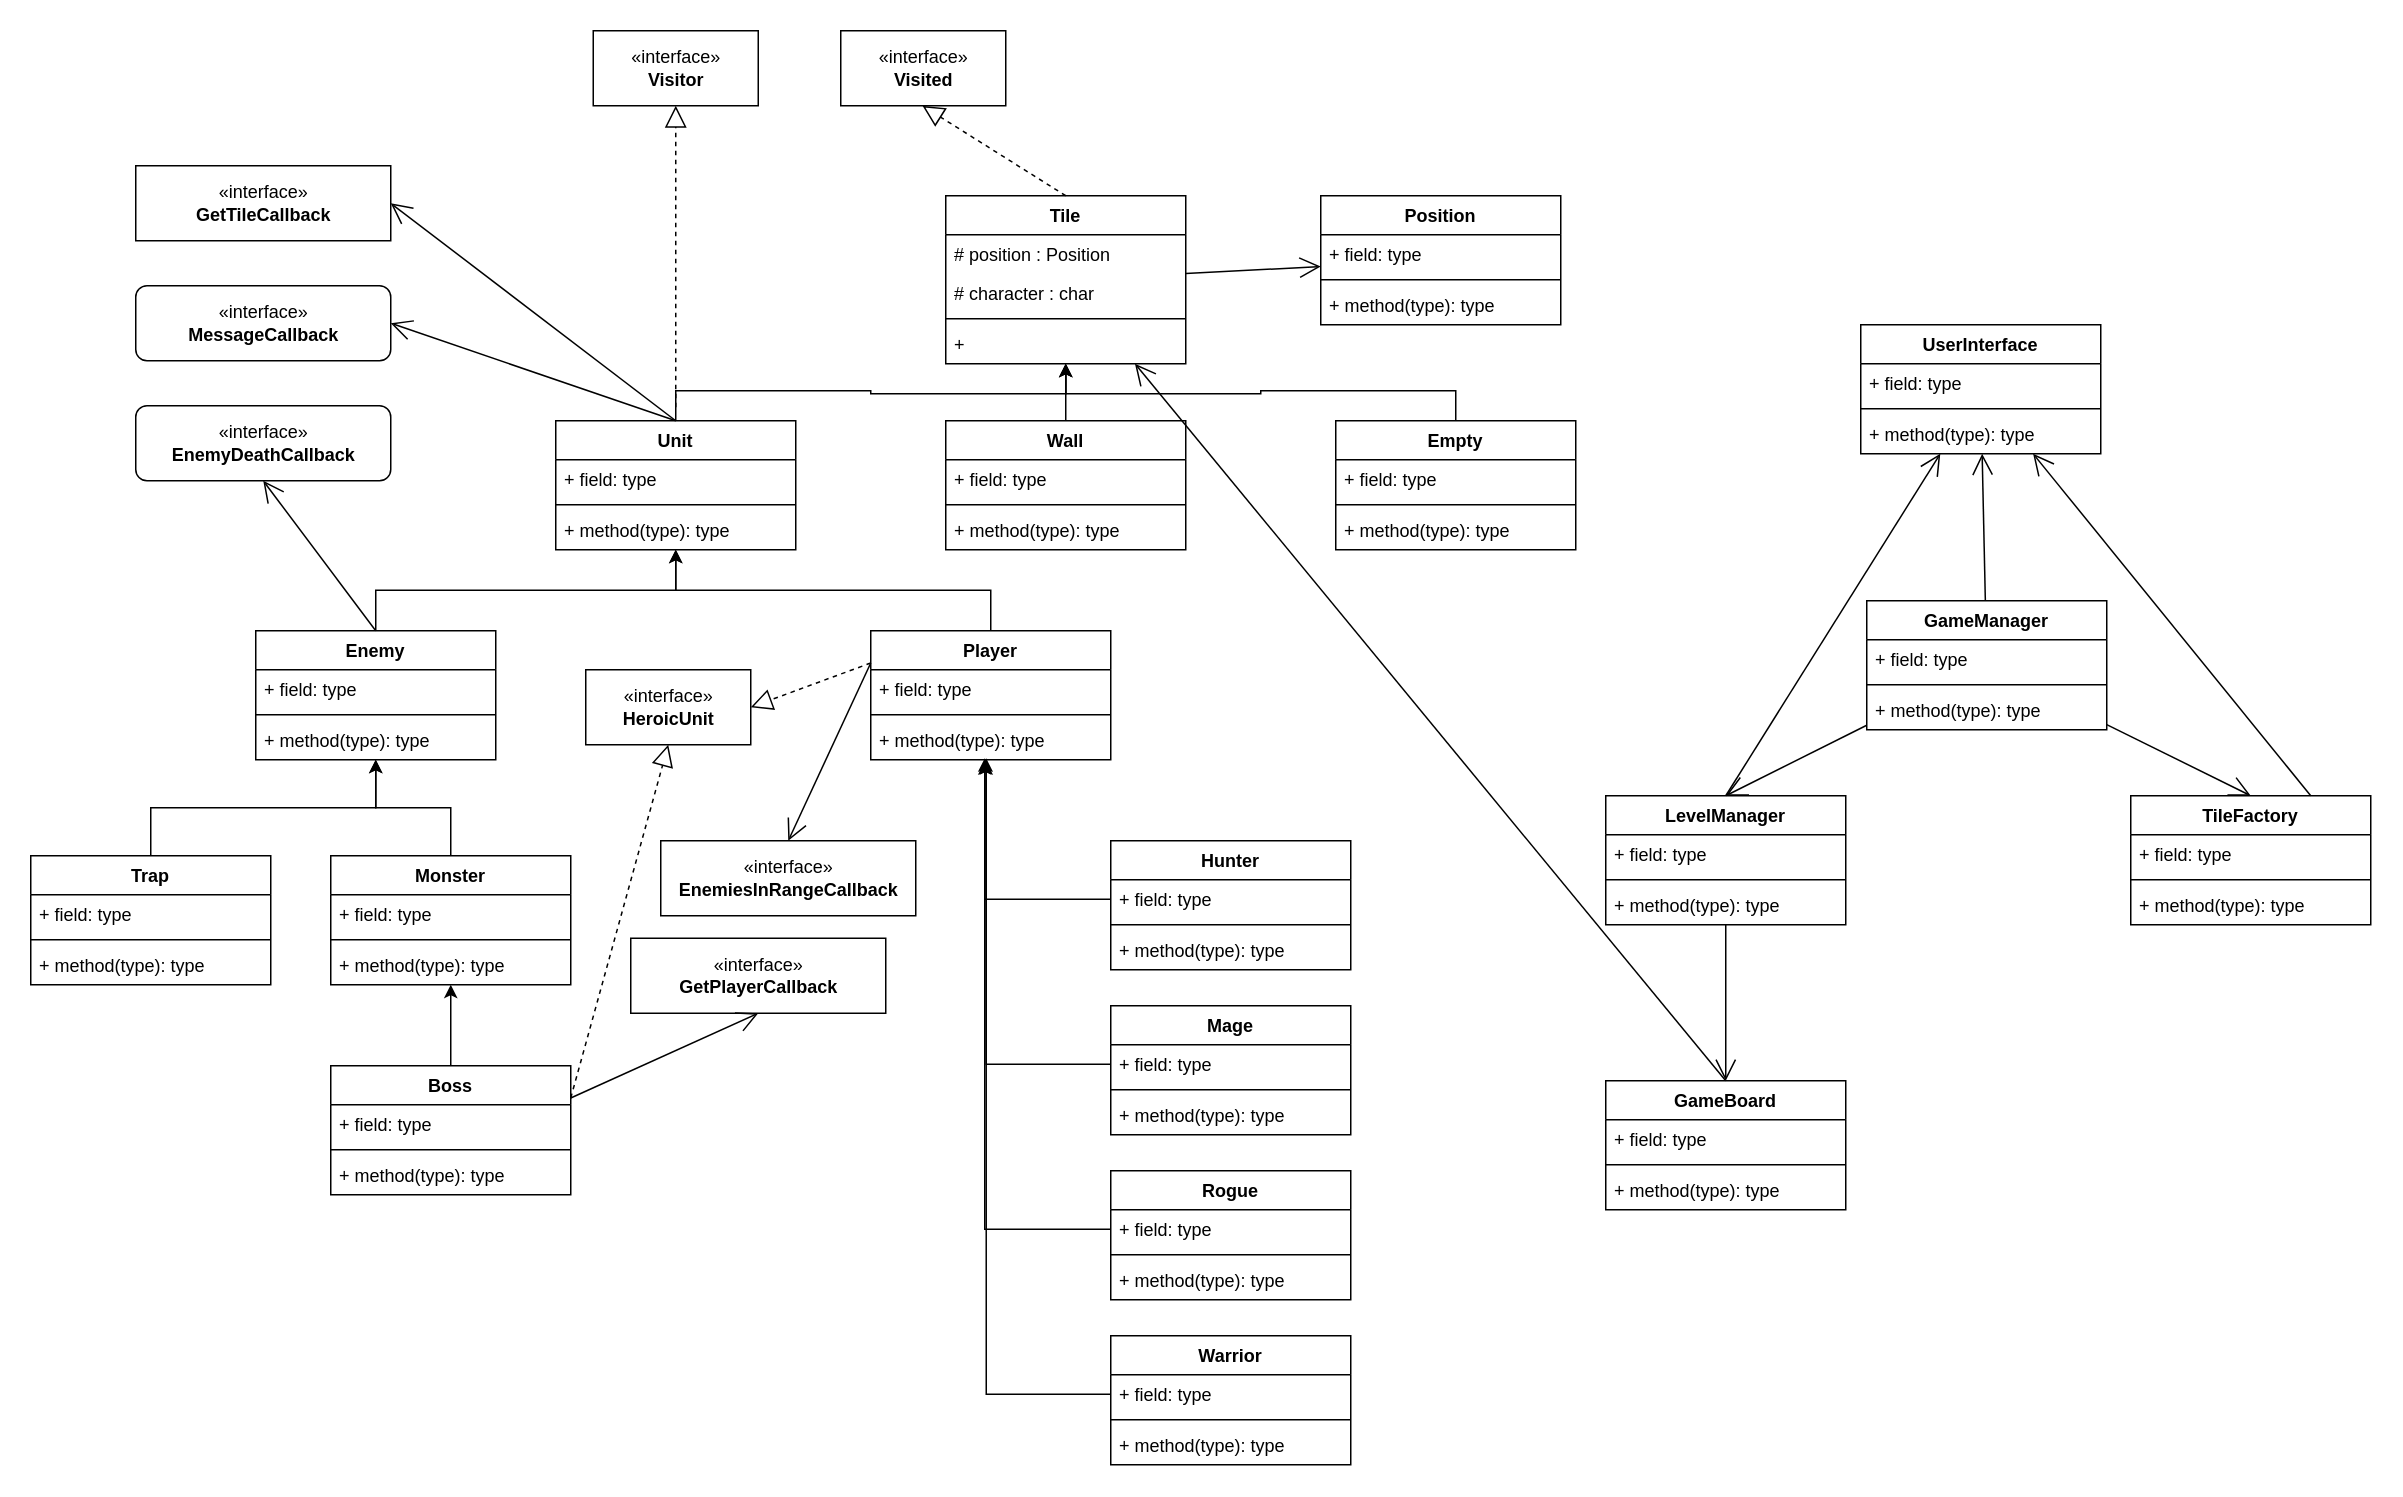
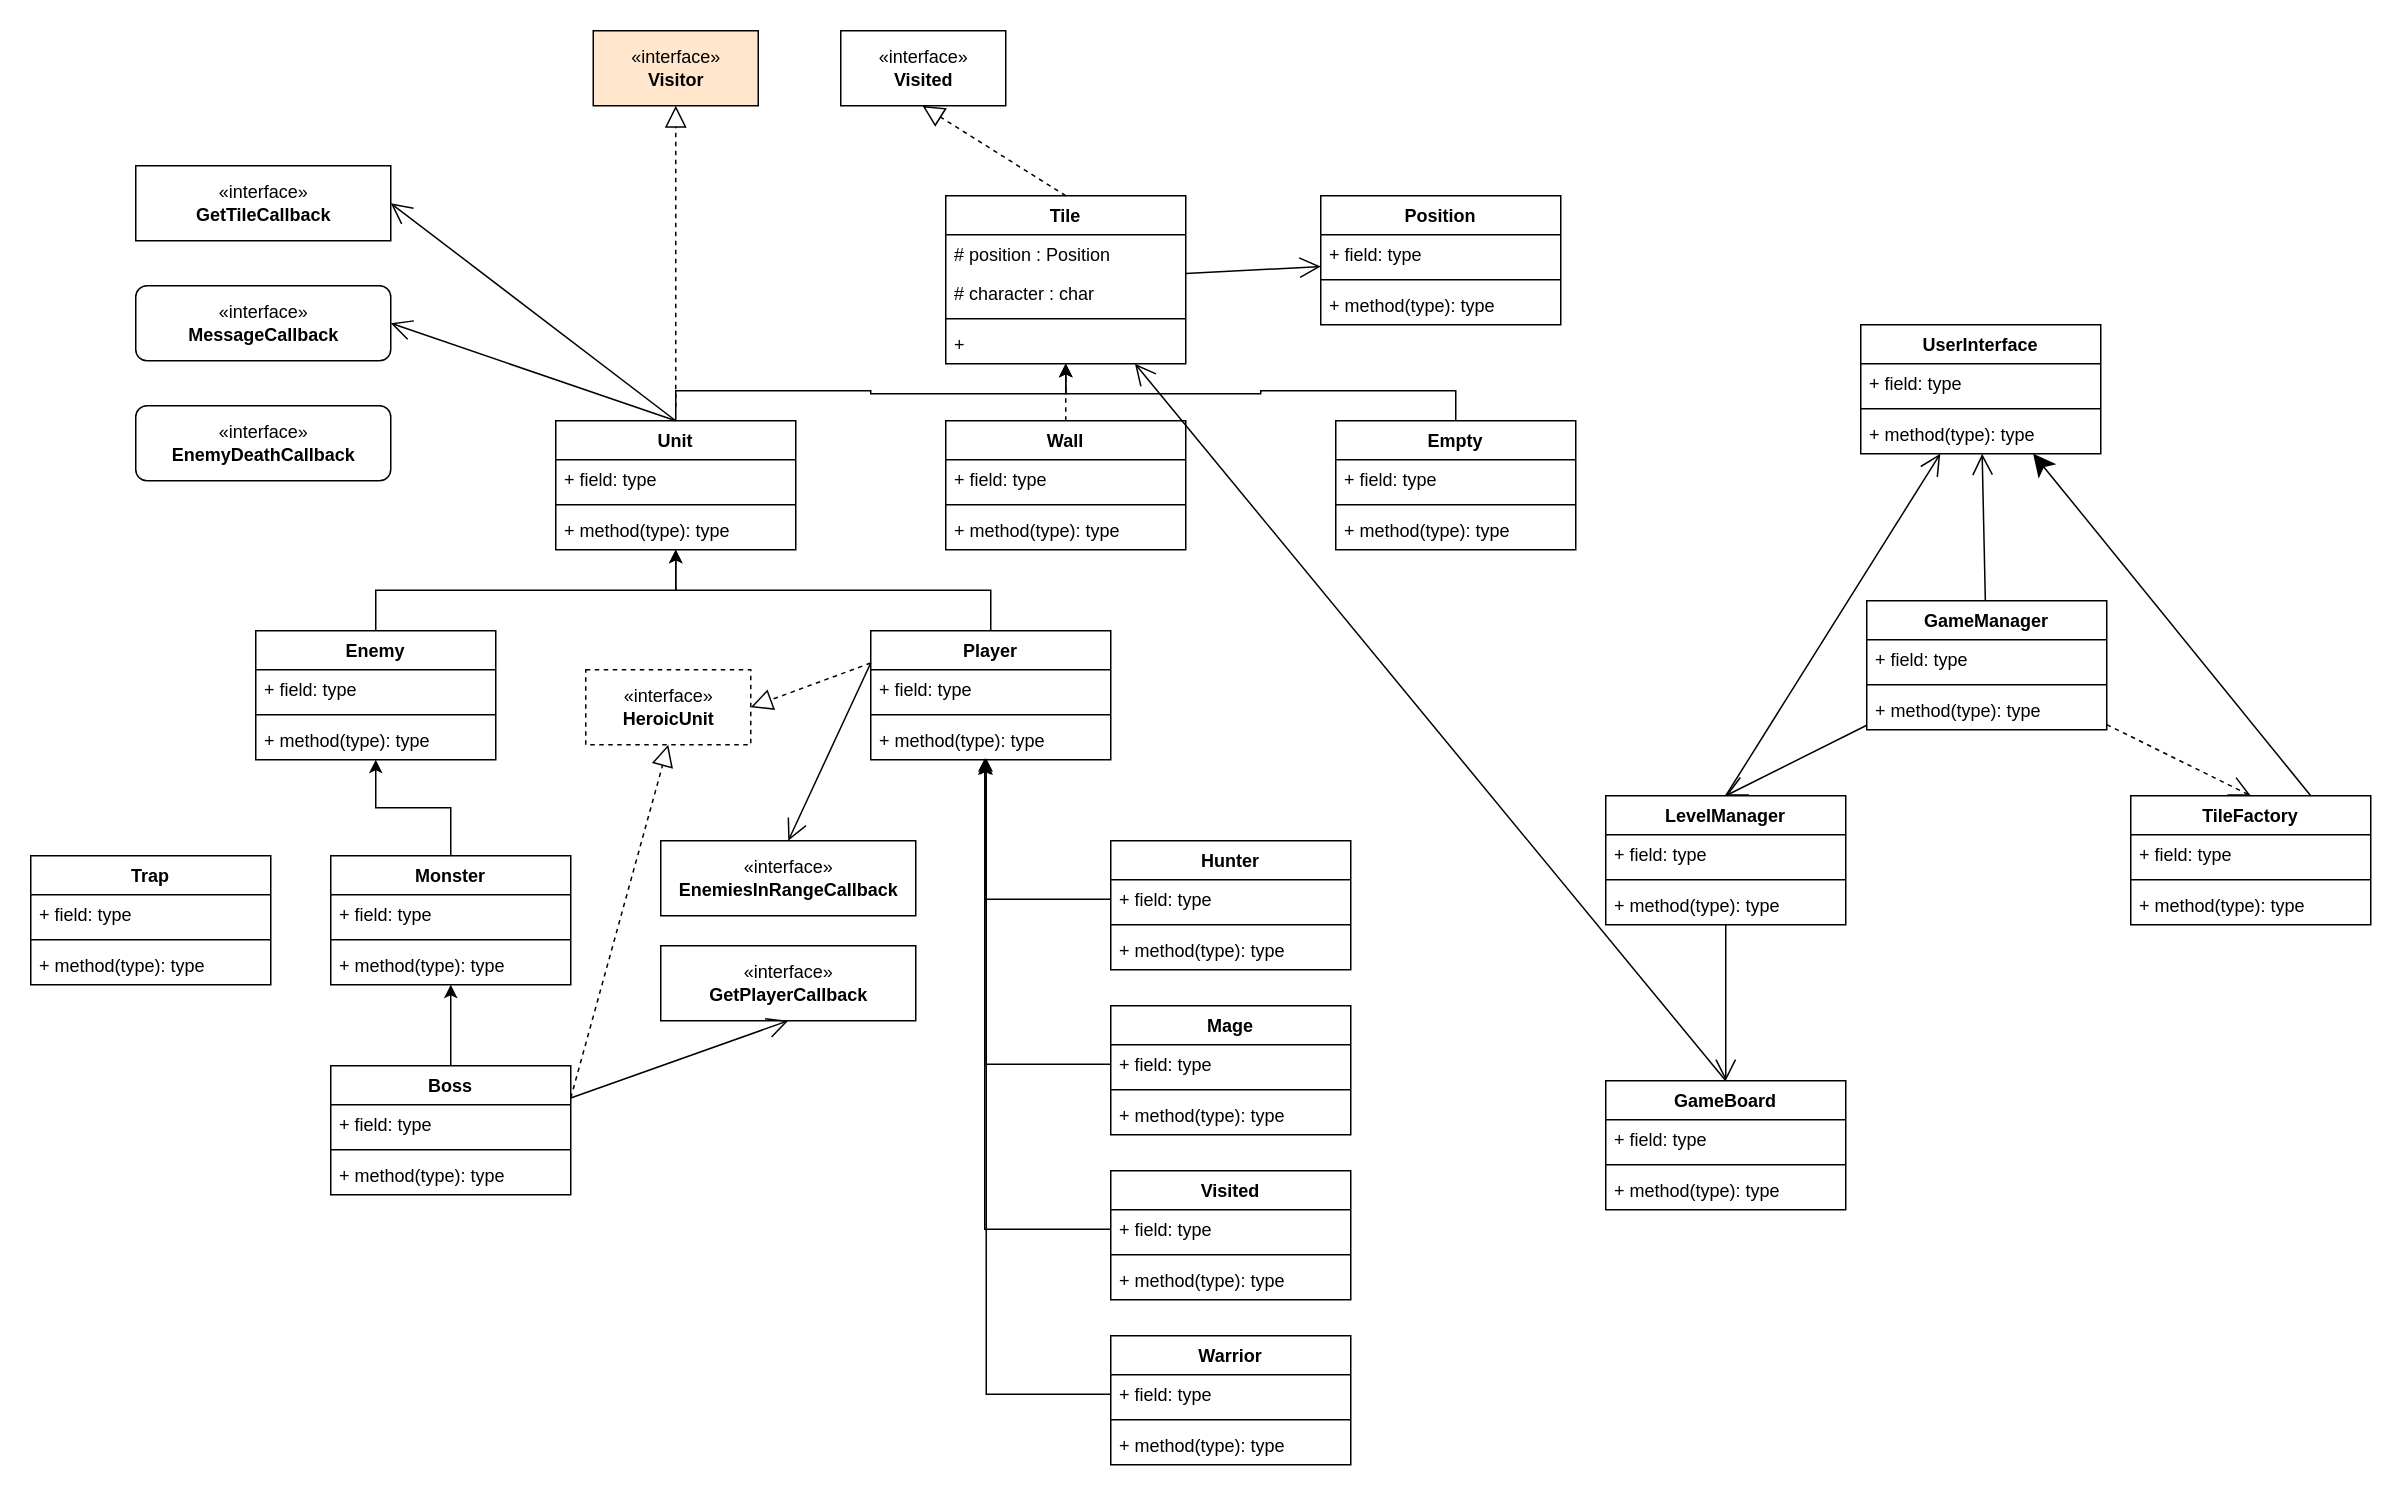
(676, 68) -> (676, 68)
(1066, 406) -> (1066, 406)
(2040, 463) -> (2044, 467)
(321, 557) -> none
(668, 707) -> (668, 707)
(2177, 759) -> (2177, 759)
(238, 808) -> none
(758, 976) -> (788, 983)
(1230, 1191) -> (1230, 1191)
